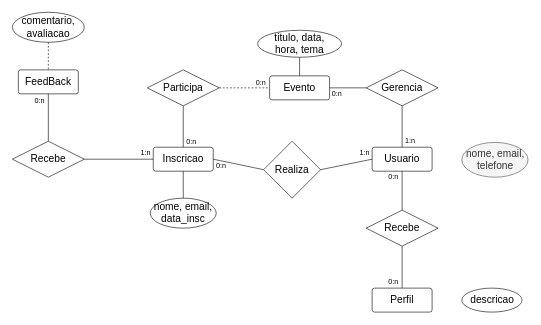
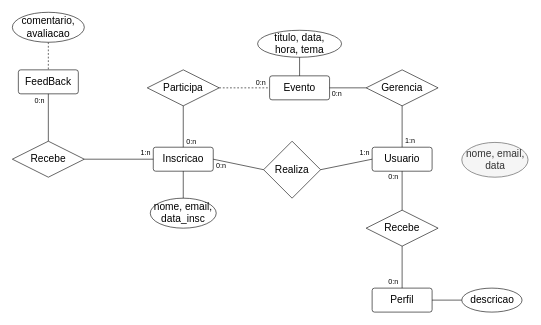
(496, 160) -> (496, 160)
none -> (447, 300)
